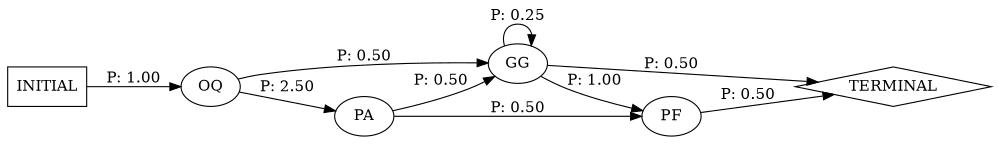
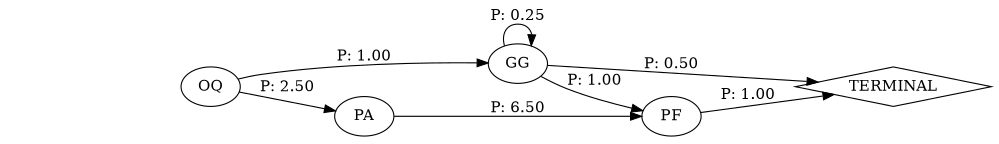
(364, 57) -> (364, 57)
(47, 87) -> none
(748, 95) -> (748, 95)
(440, 99) -> none
(518, 108) -> (518, 108)
